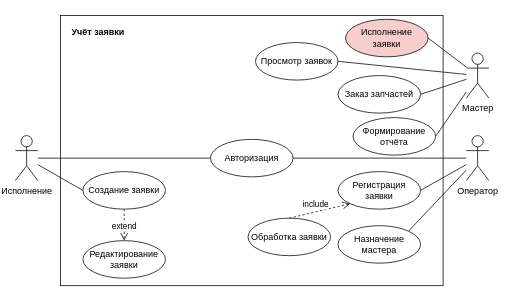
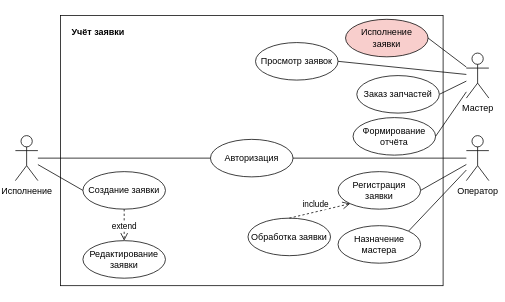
(379, 94) -> (398, 94)
